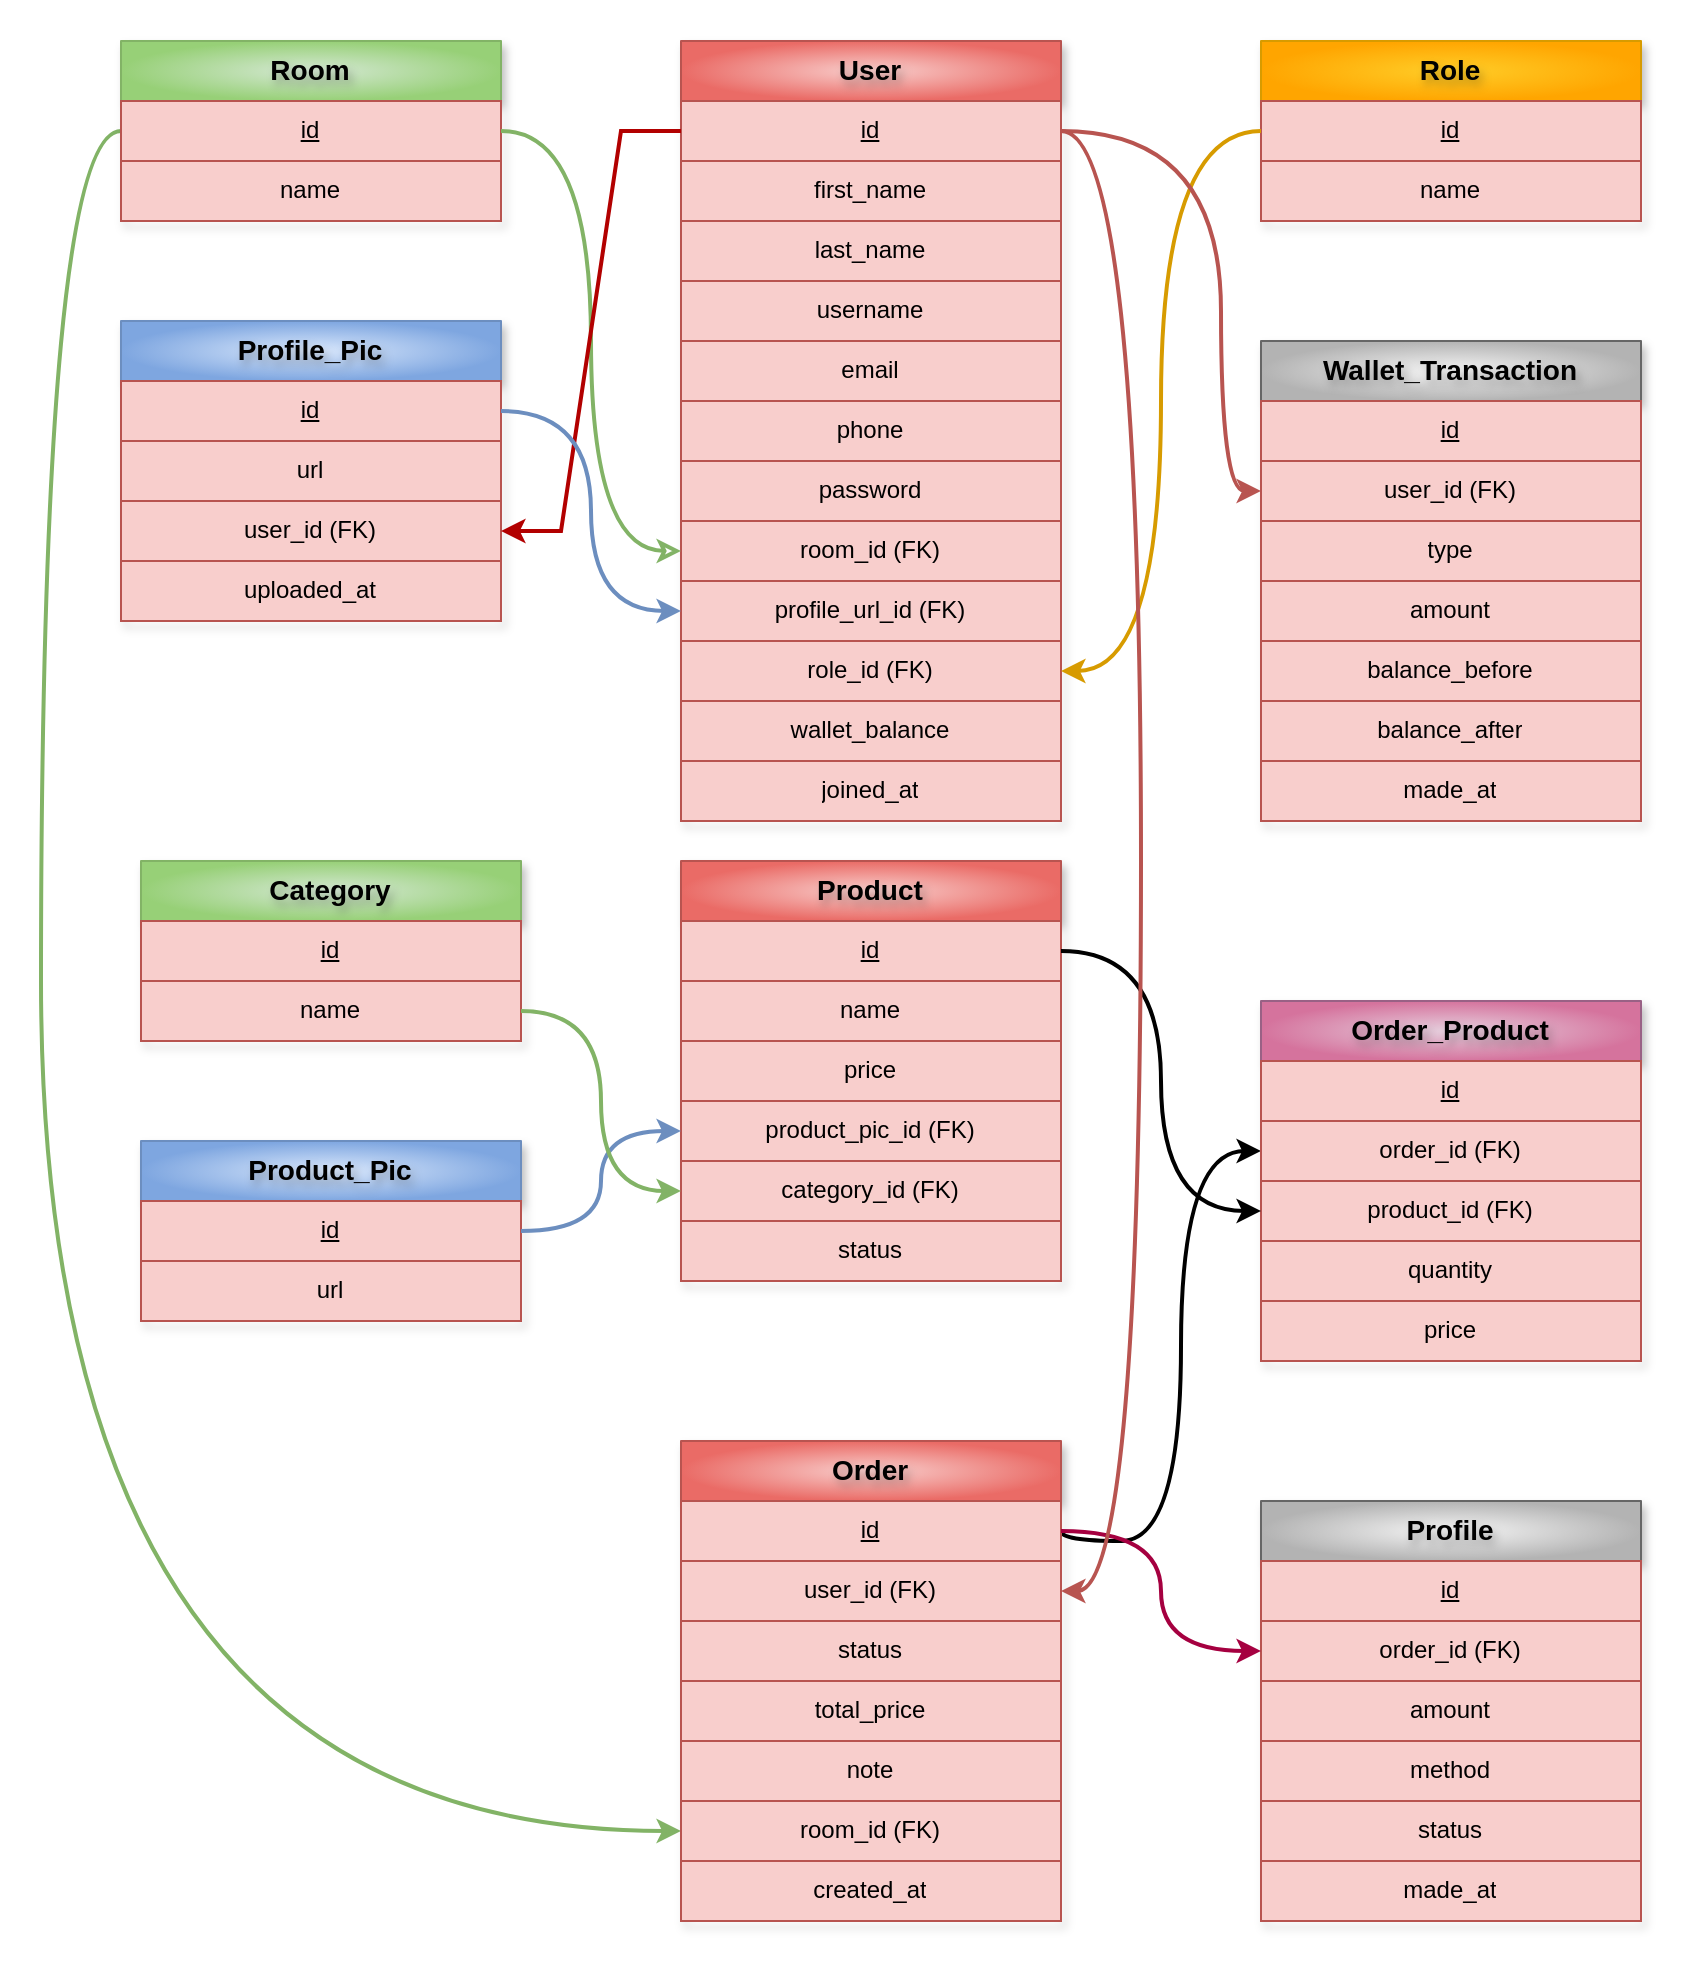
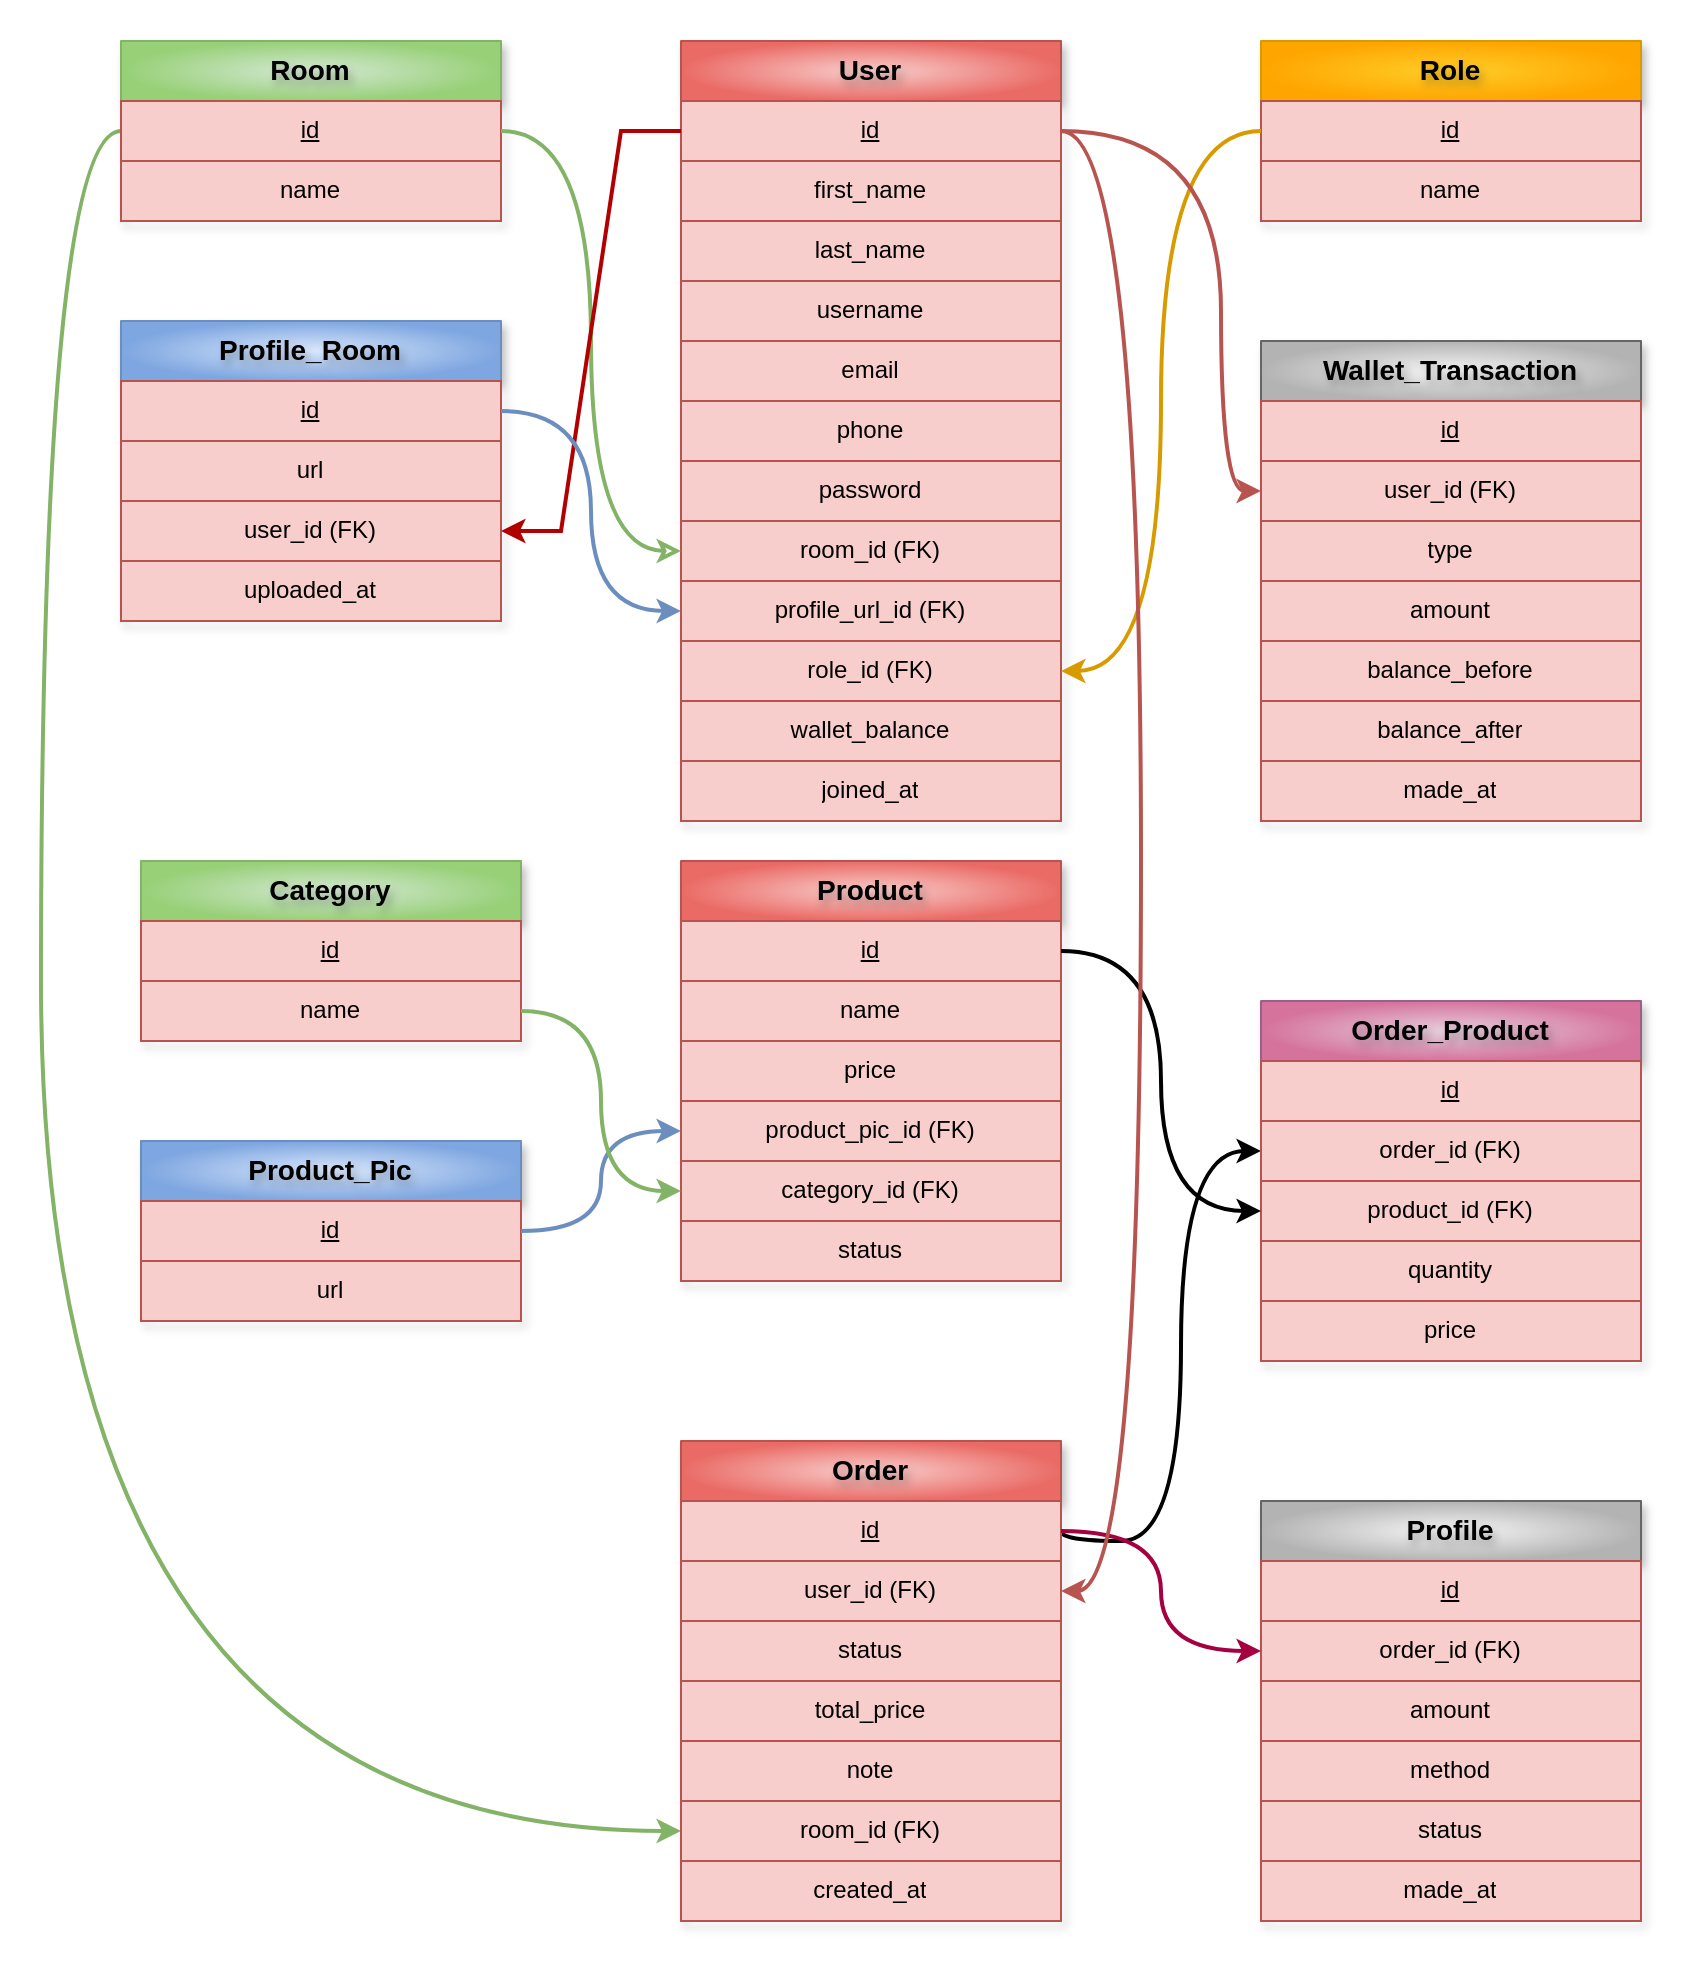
(311, 351) -> (311, 351)
